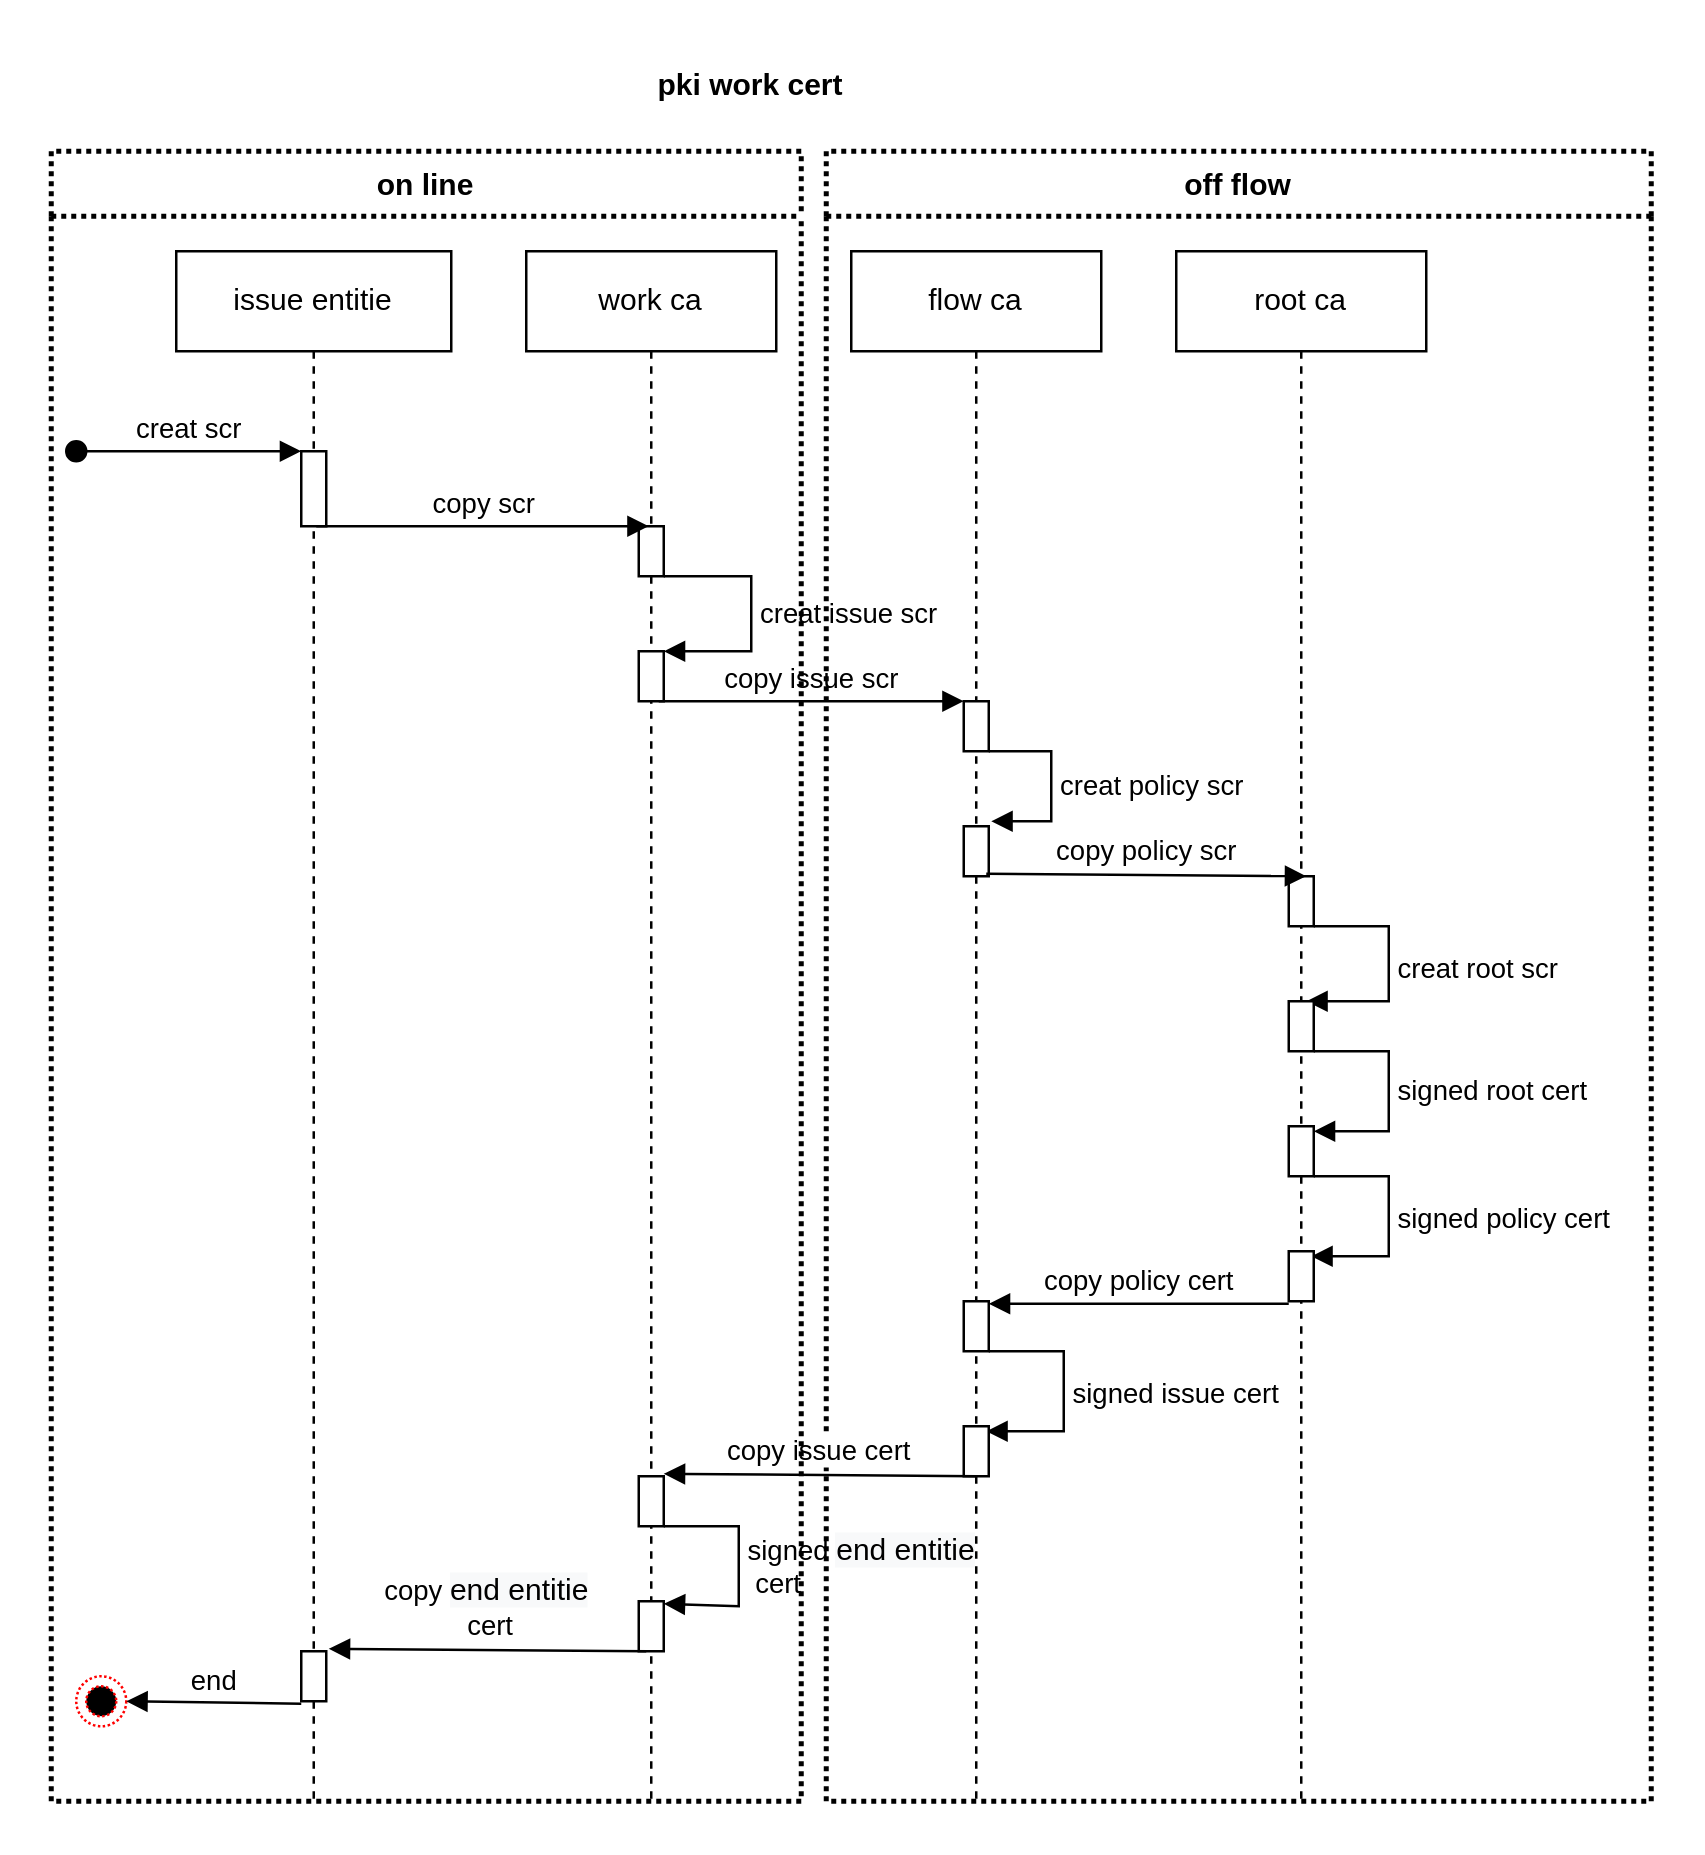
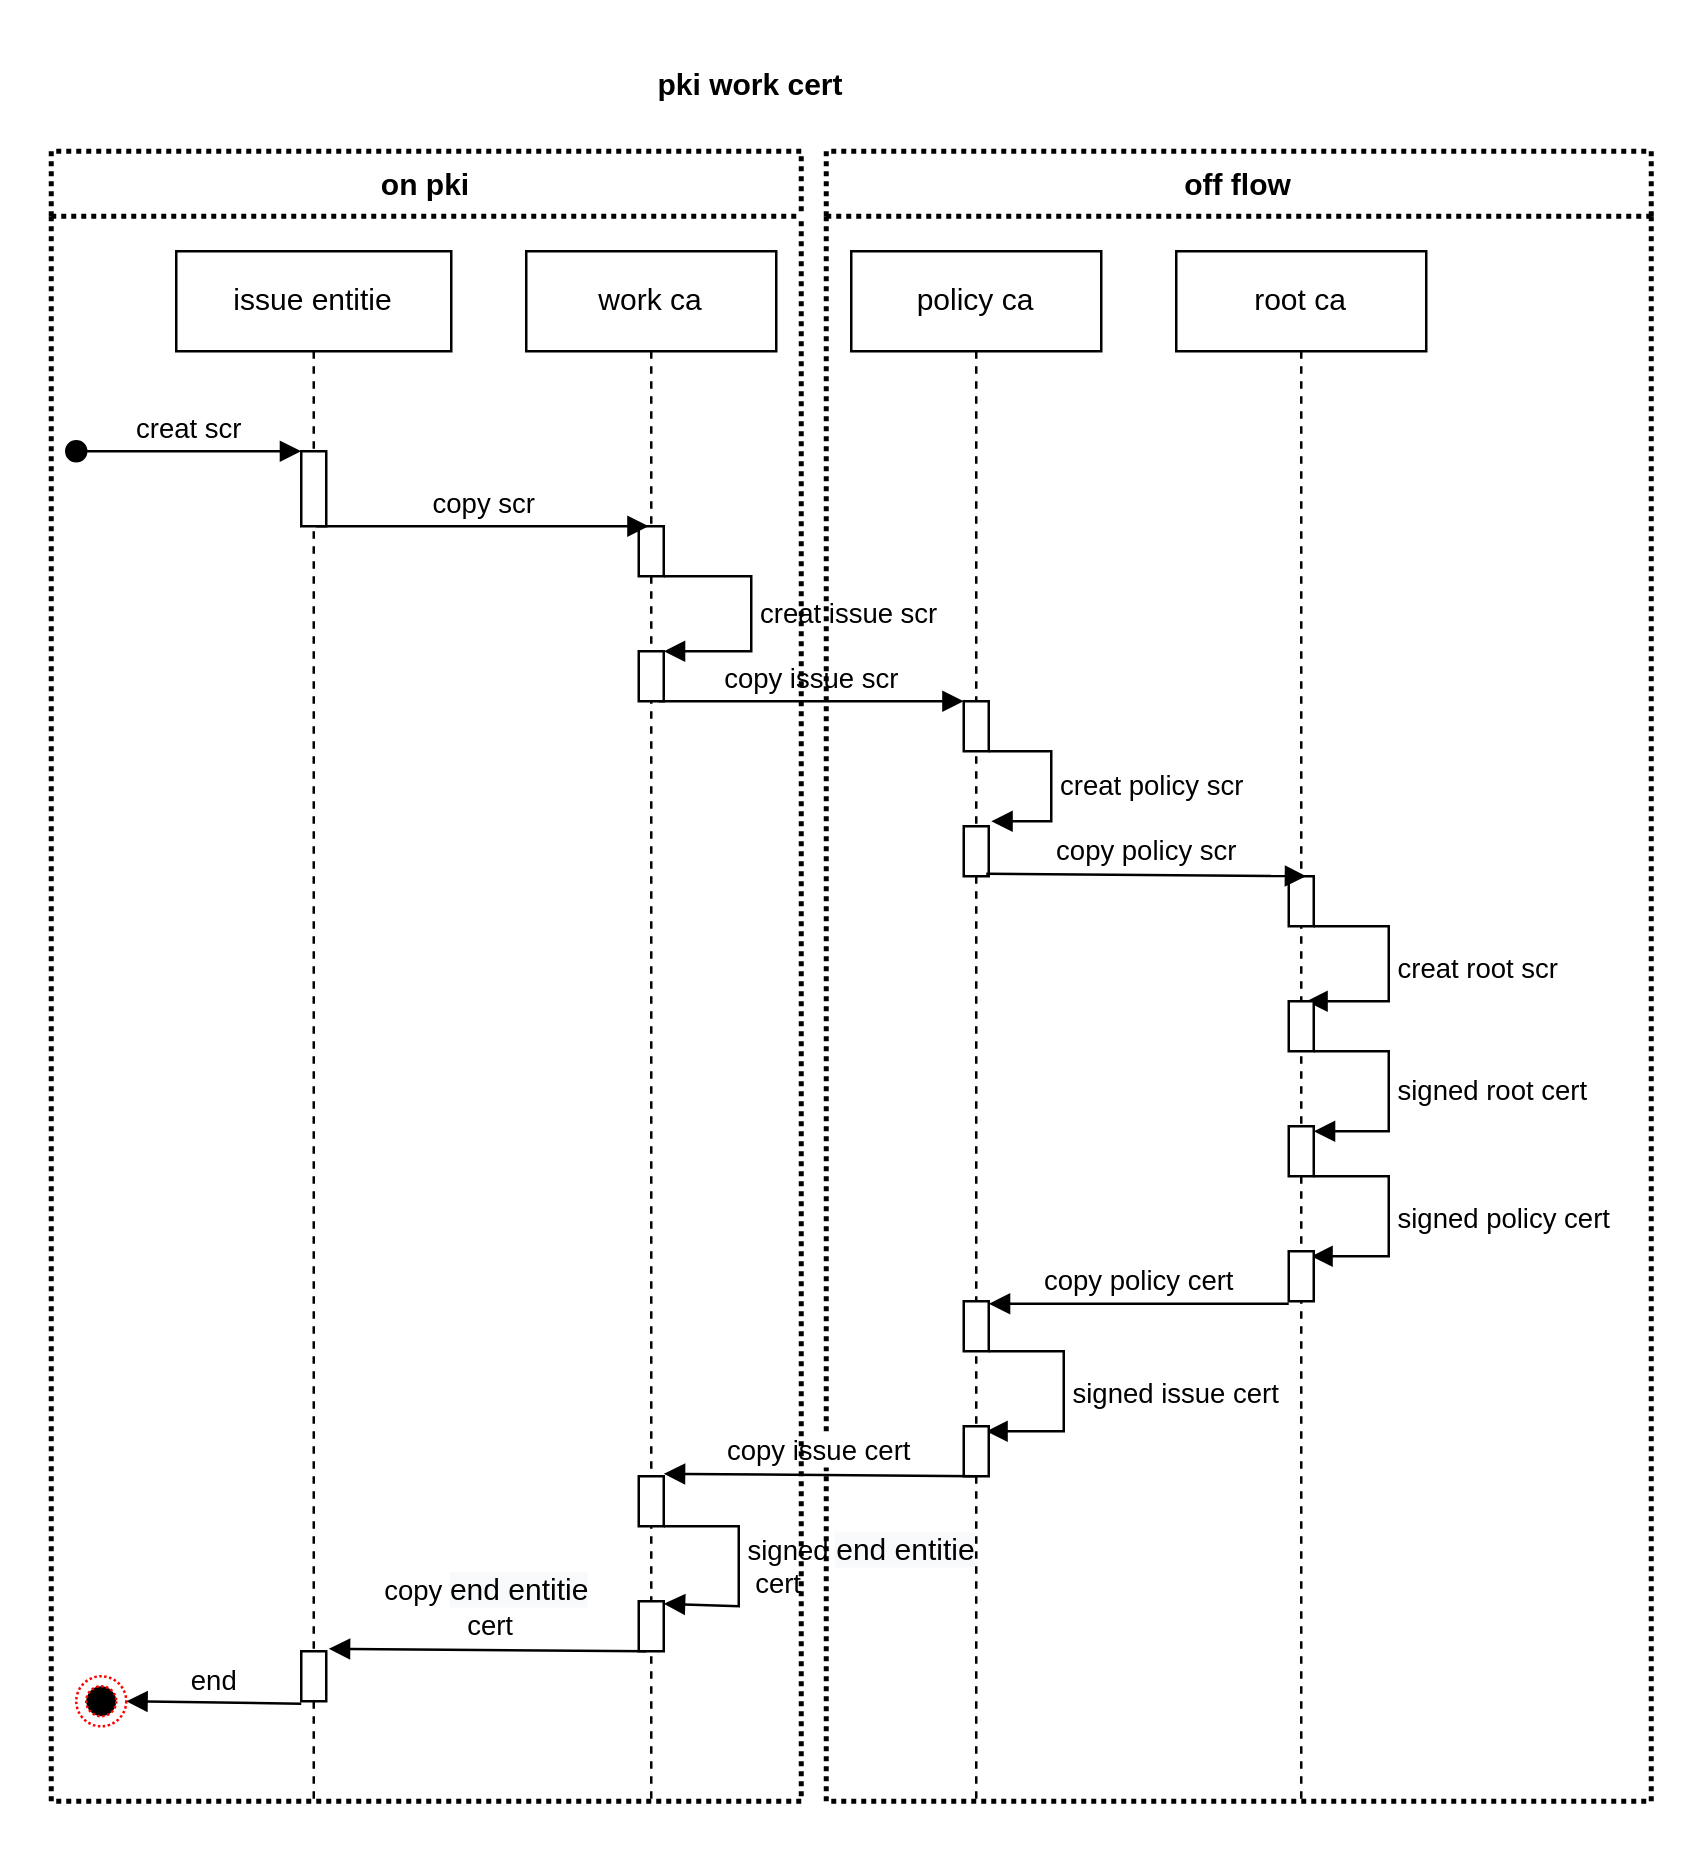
(425, 185) -> (425, 185)
(976, 301) -> (976, 301)
